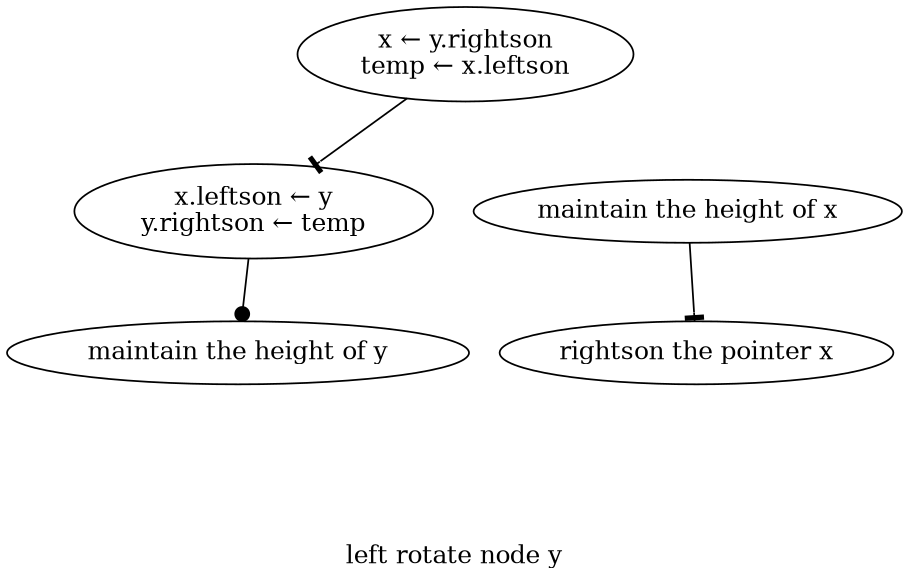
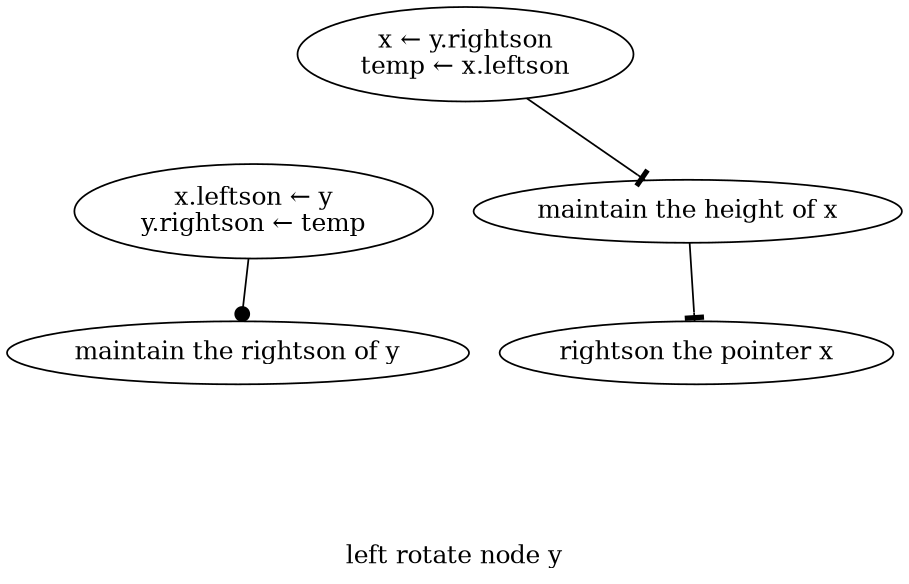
(364, 130) -> (582, 137)
(238, 353) -> (238, 353)
